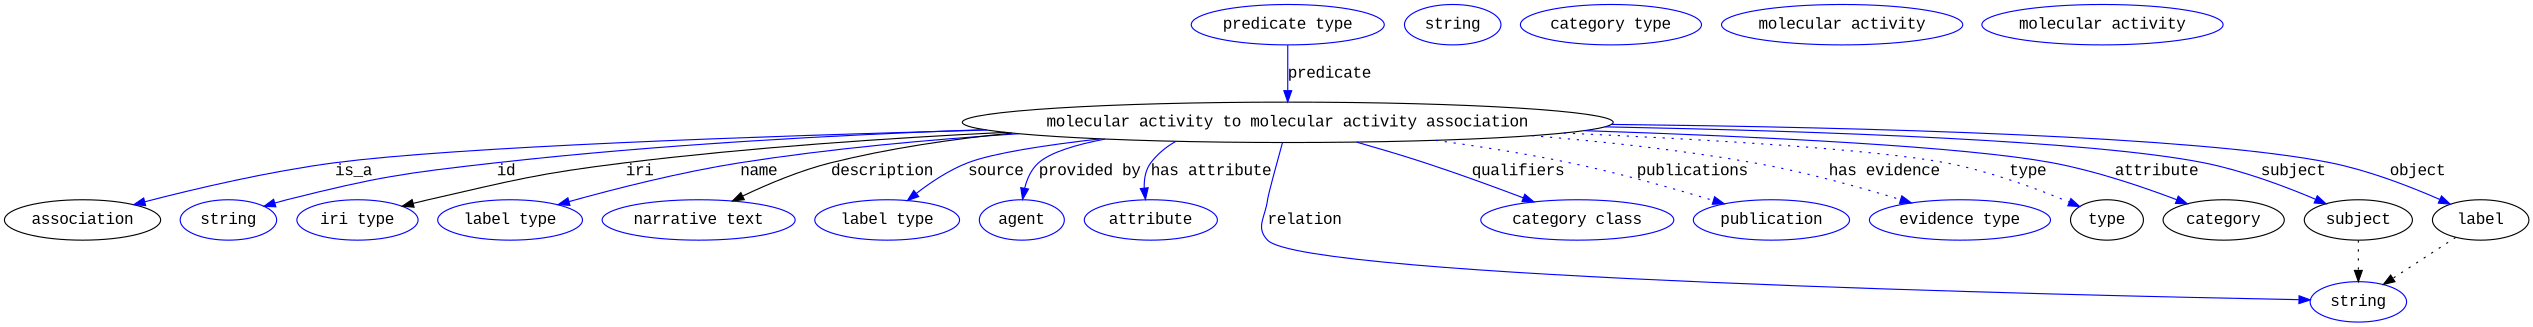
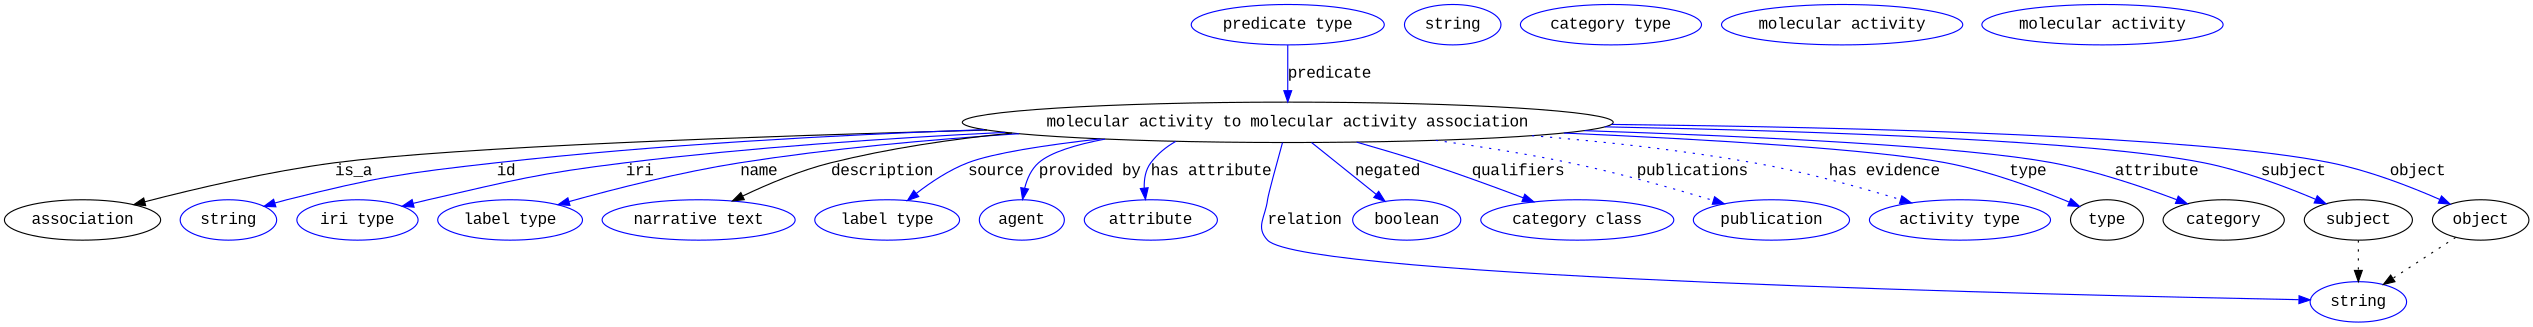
(564, 146) -> (564, 146)
(1820, 148) -> (1820, 148)
(707, 154) -> (707, 154)
none -> (1407, 220)
(1960, 220) -> (1960, 220)
(2481, 220) -> (2481, 220)
